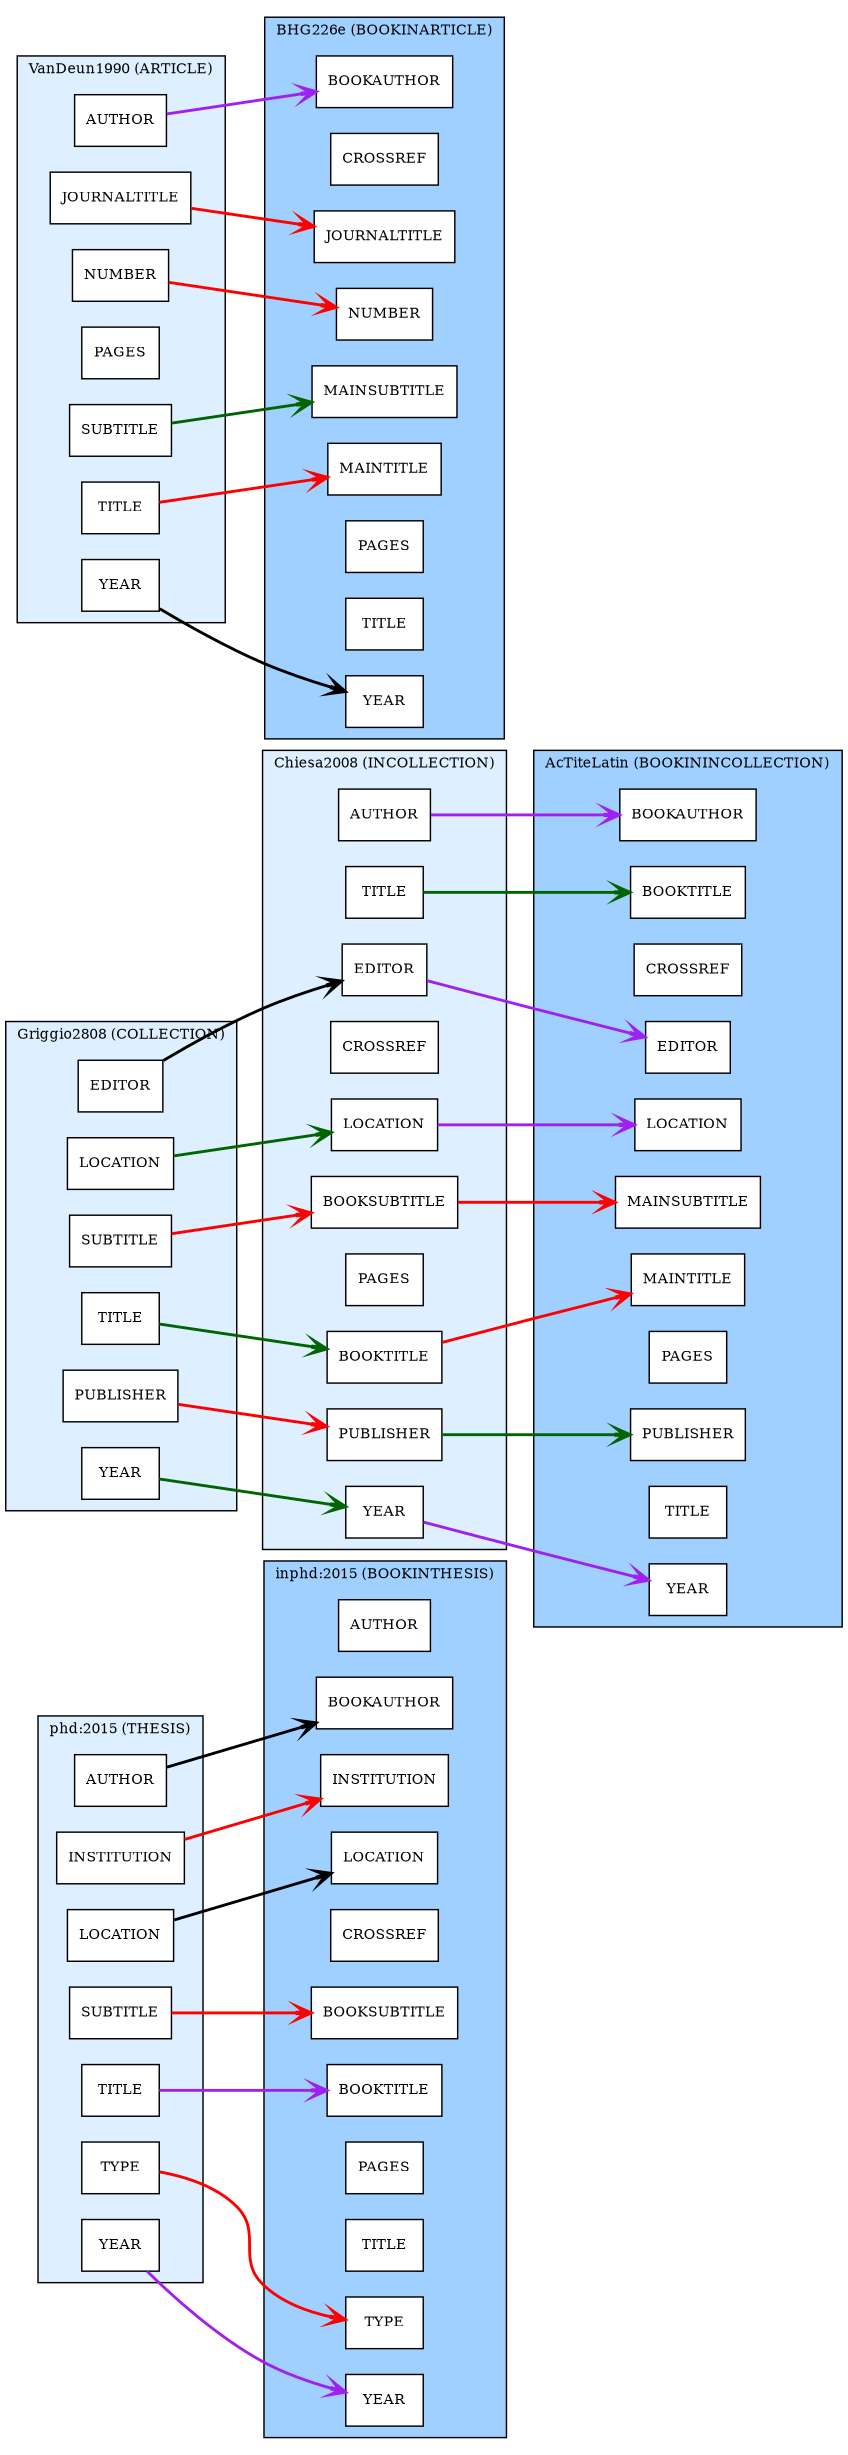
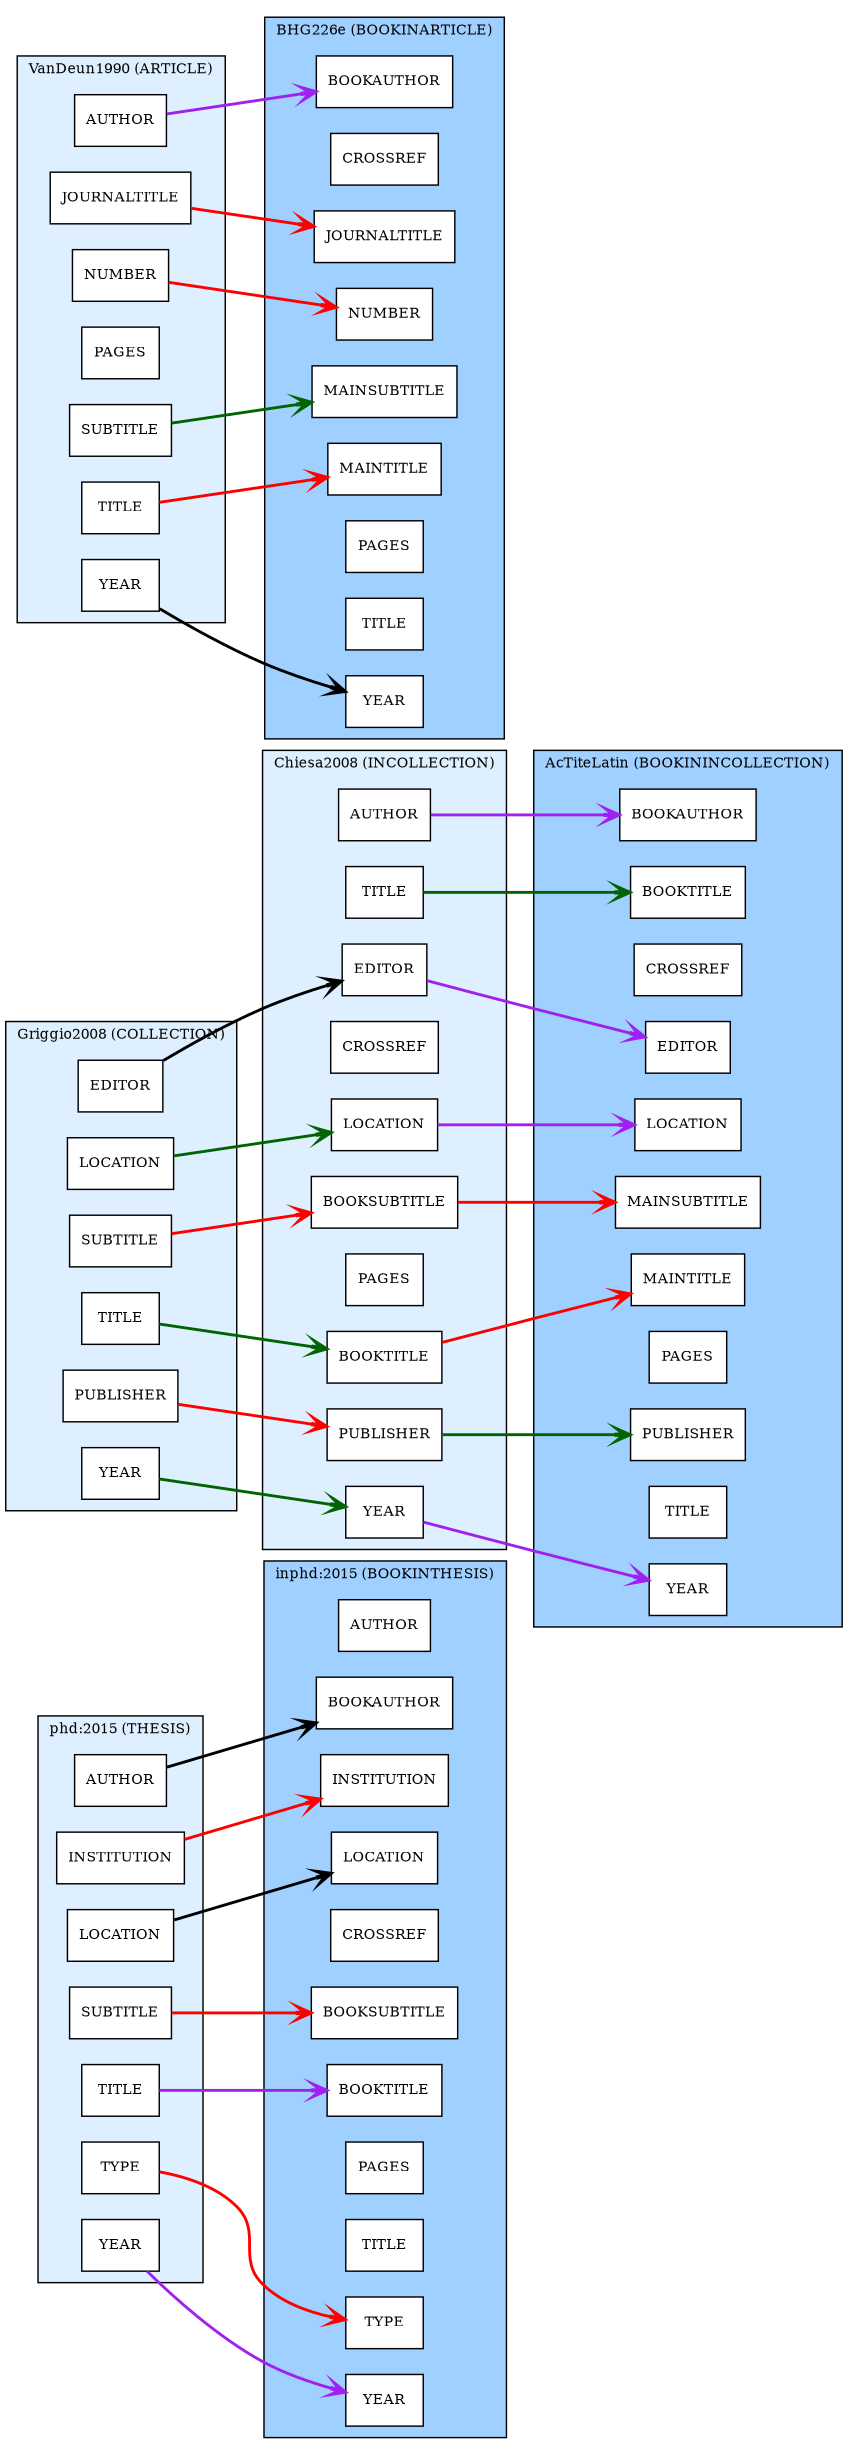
(121, 1035) -> (121, 1035)
